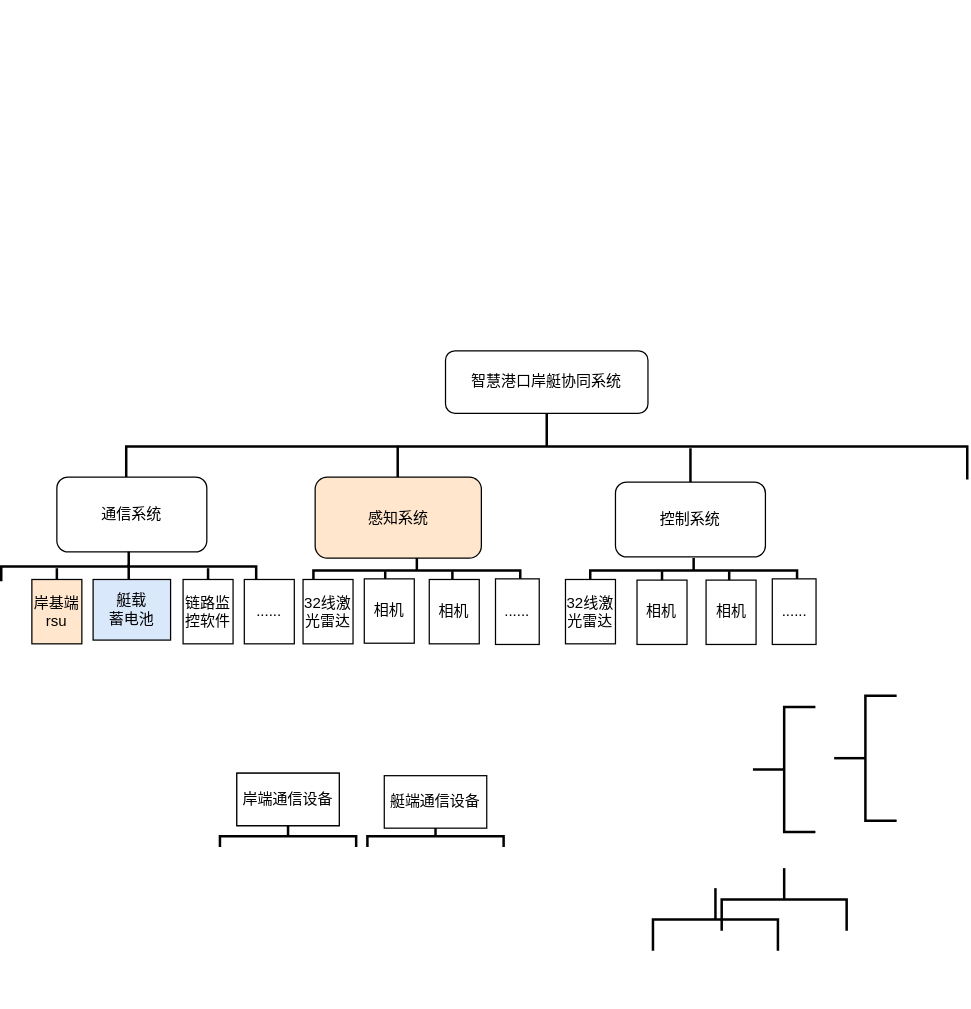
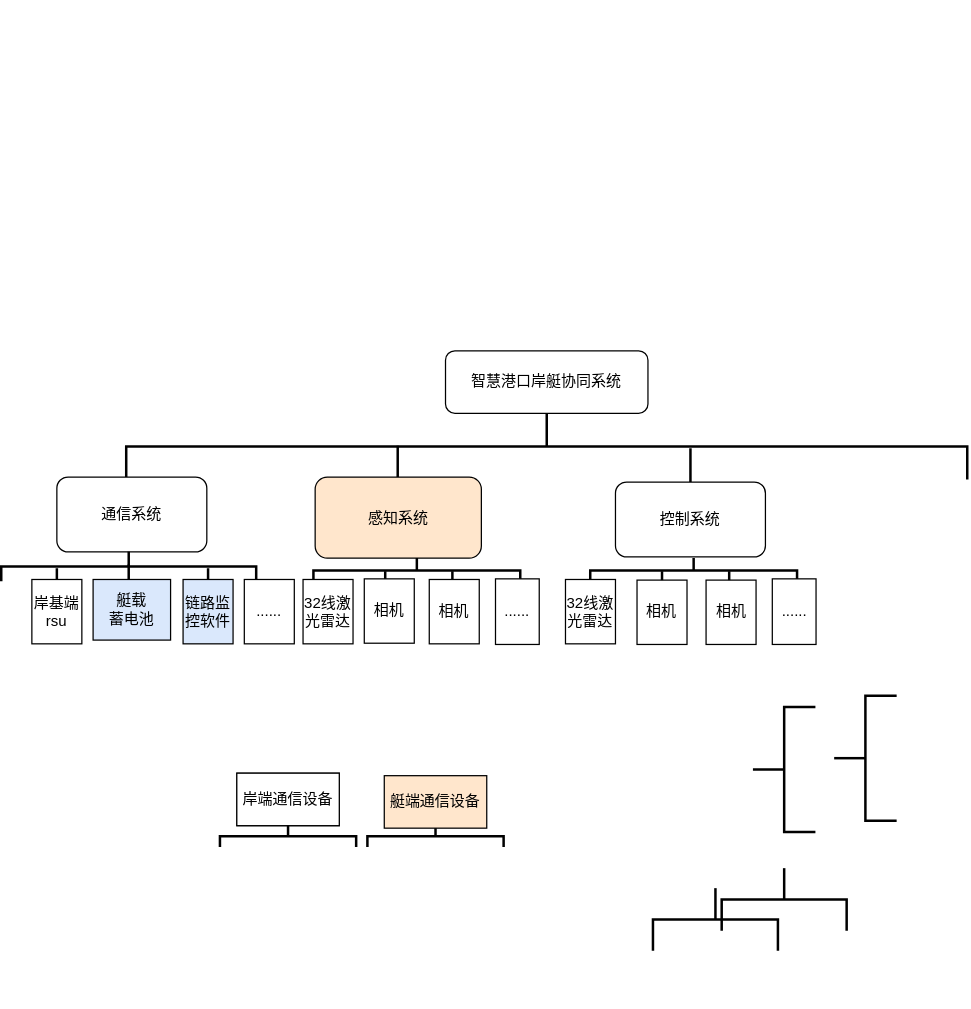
(57, 612) -> (57, 612)
(208, 612) -> (208, 612)
(436, 802) -> (436, 802)
